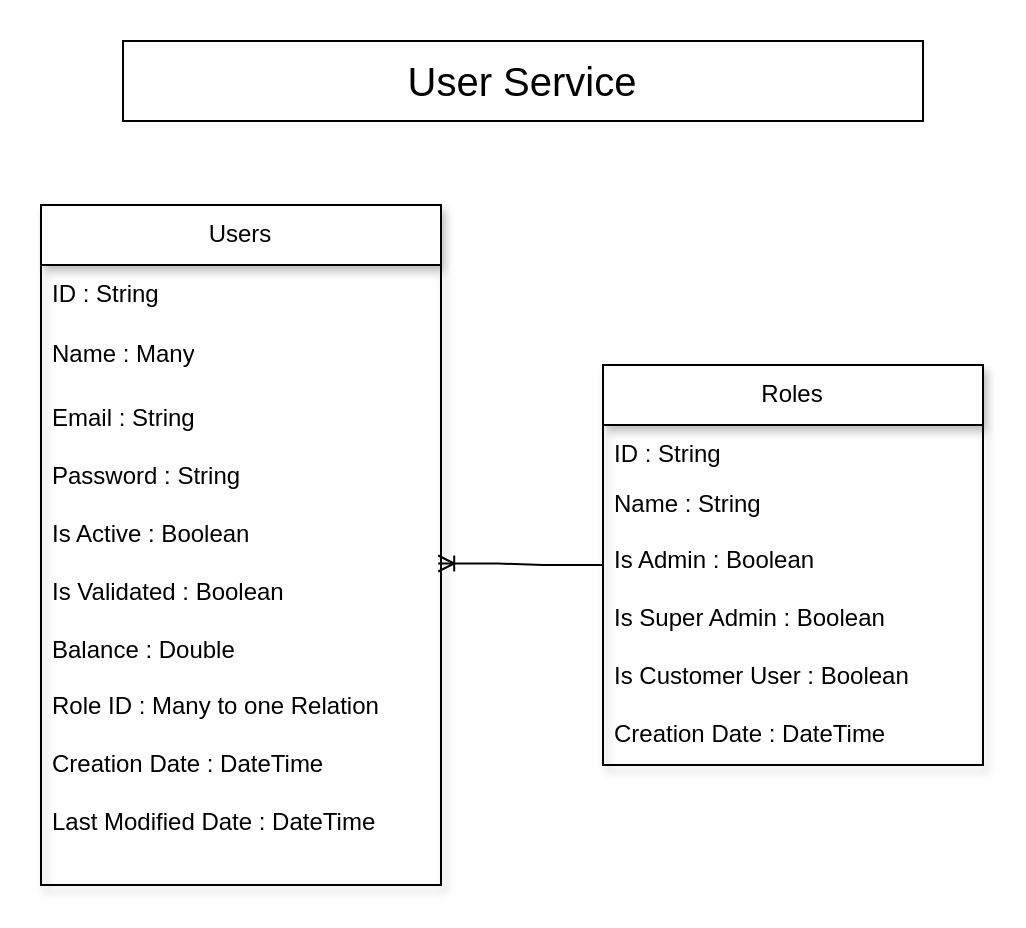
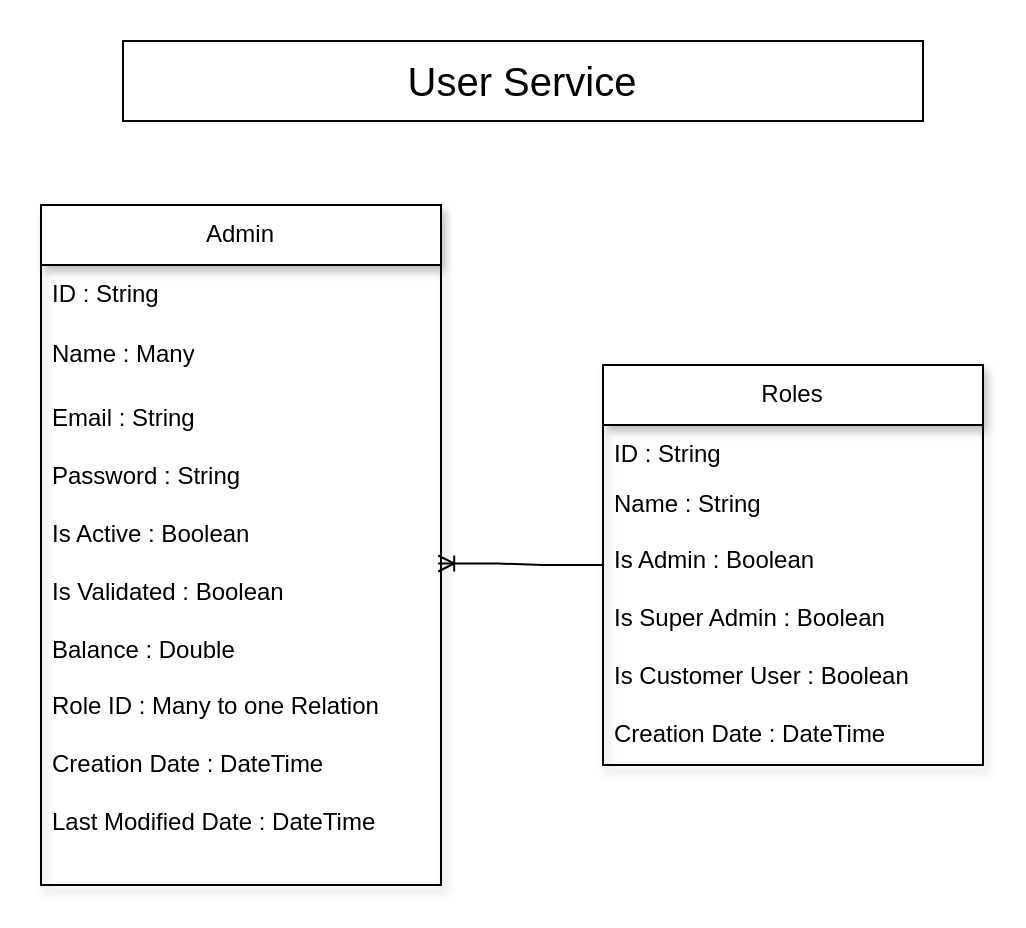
(241, 235) -> (241, 235)
